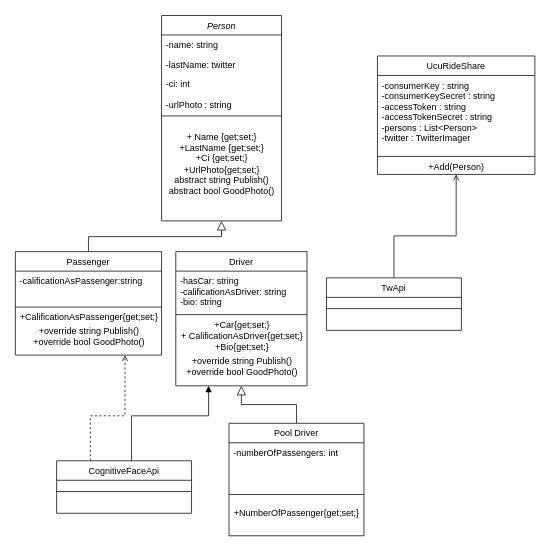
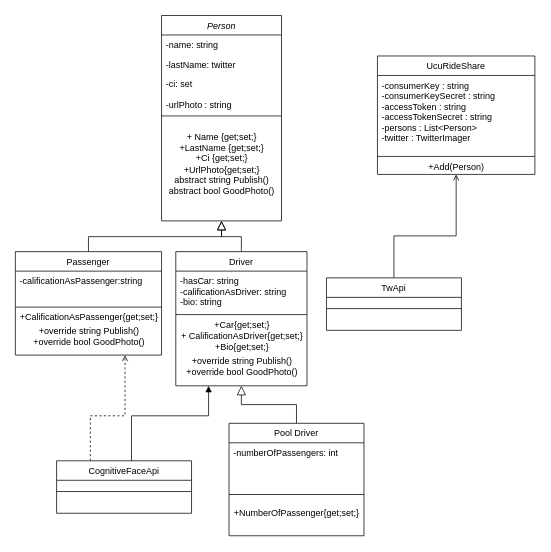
(181, 84) -> (182, 84)
none -> (239, 237)
